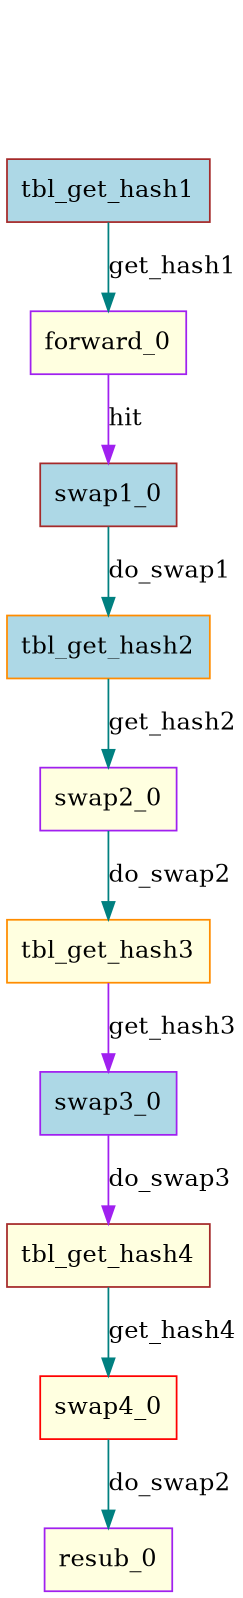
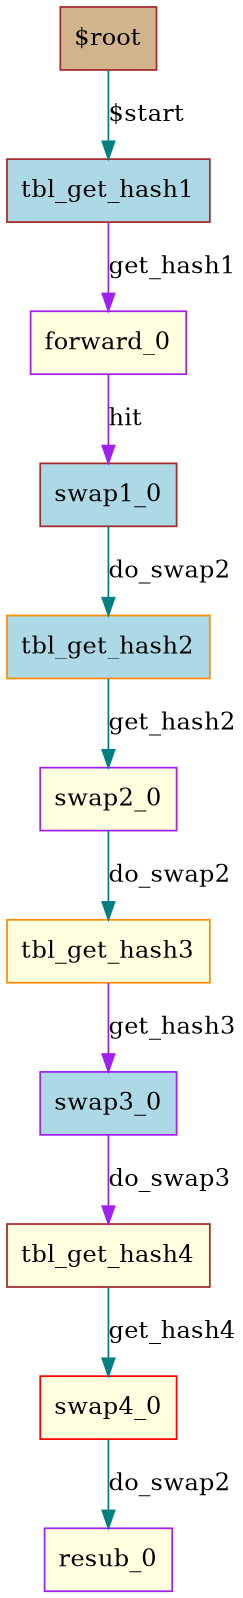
none -> (108, 38)
(108, 258) -> (108, 258)
(170, 571) -> (170, 571)
